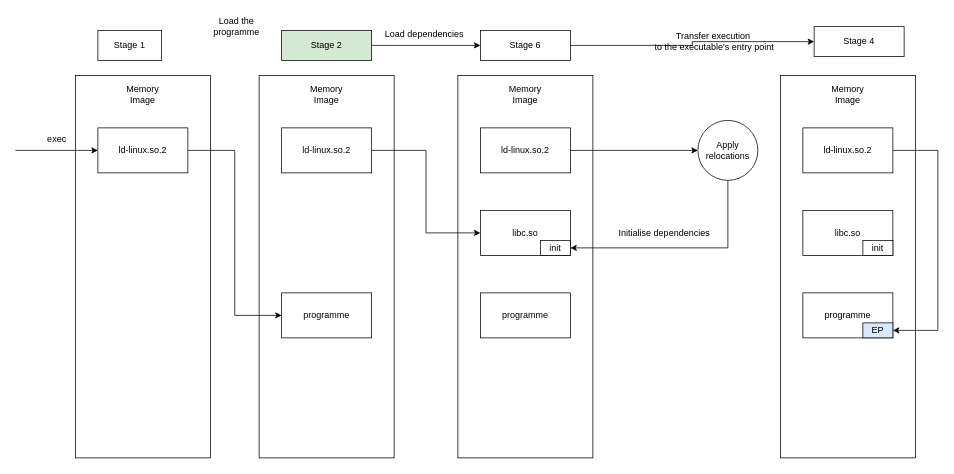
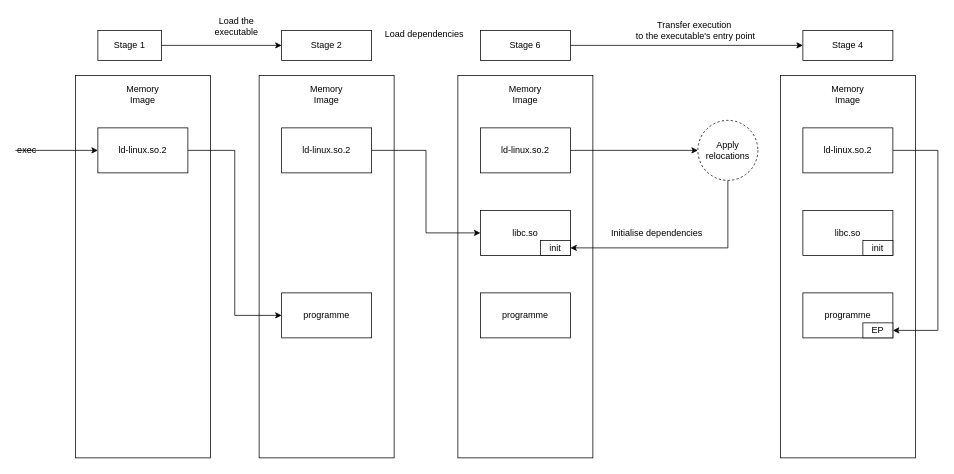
(237, 27) -> (237, 27)
(713, 42) -> (694, 30)
(859, 42) -> (848, 45)
none -> (219, 45)
(327, 45) -> (327, 45)
(423, 45) -> none
(57, 139) -> (27, 150)
(728, 150) -> (728, 150)
(664, 233) -> (657, 233)
(878, 330) -> (878, 330)
